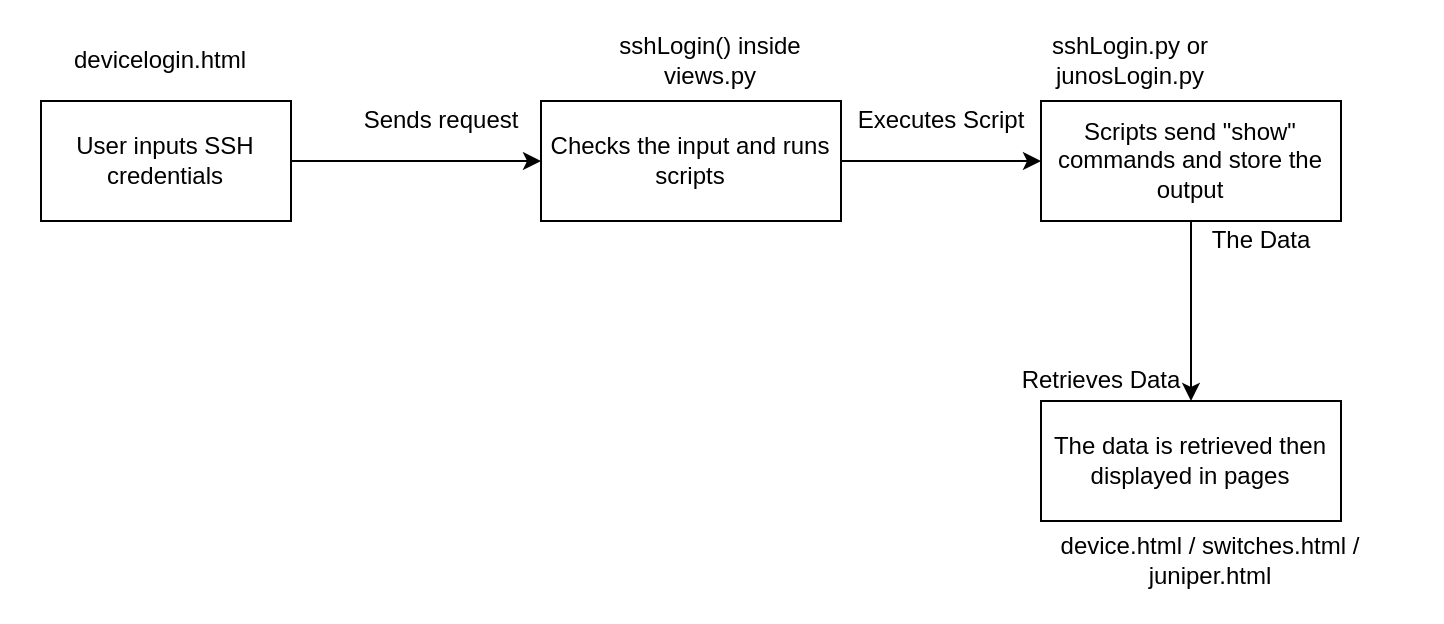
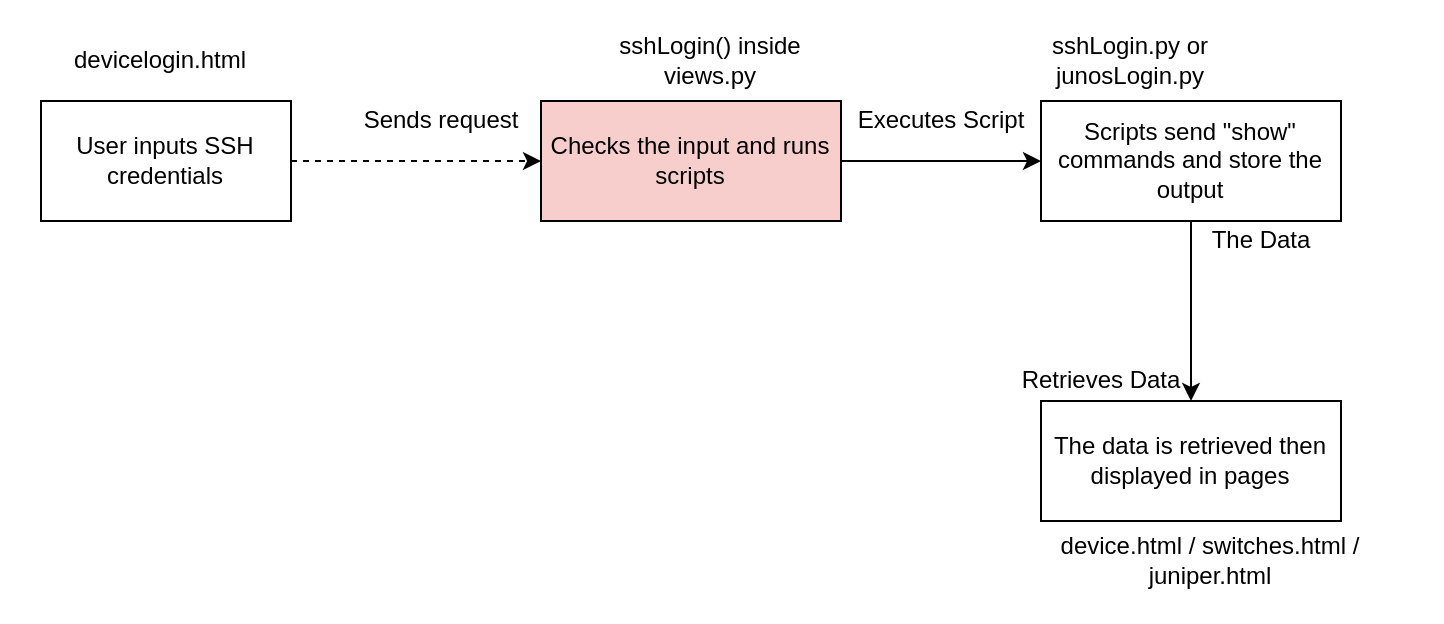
(411, 161) -> (411, 161)
(691, 161) -> (691, 161)
